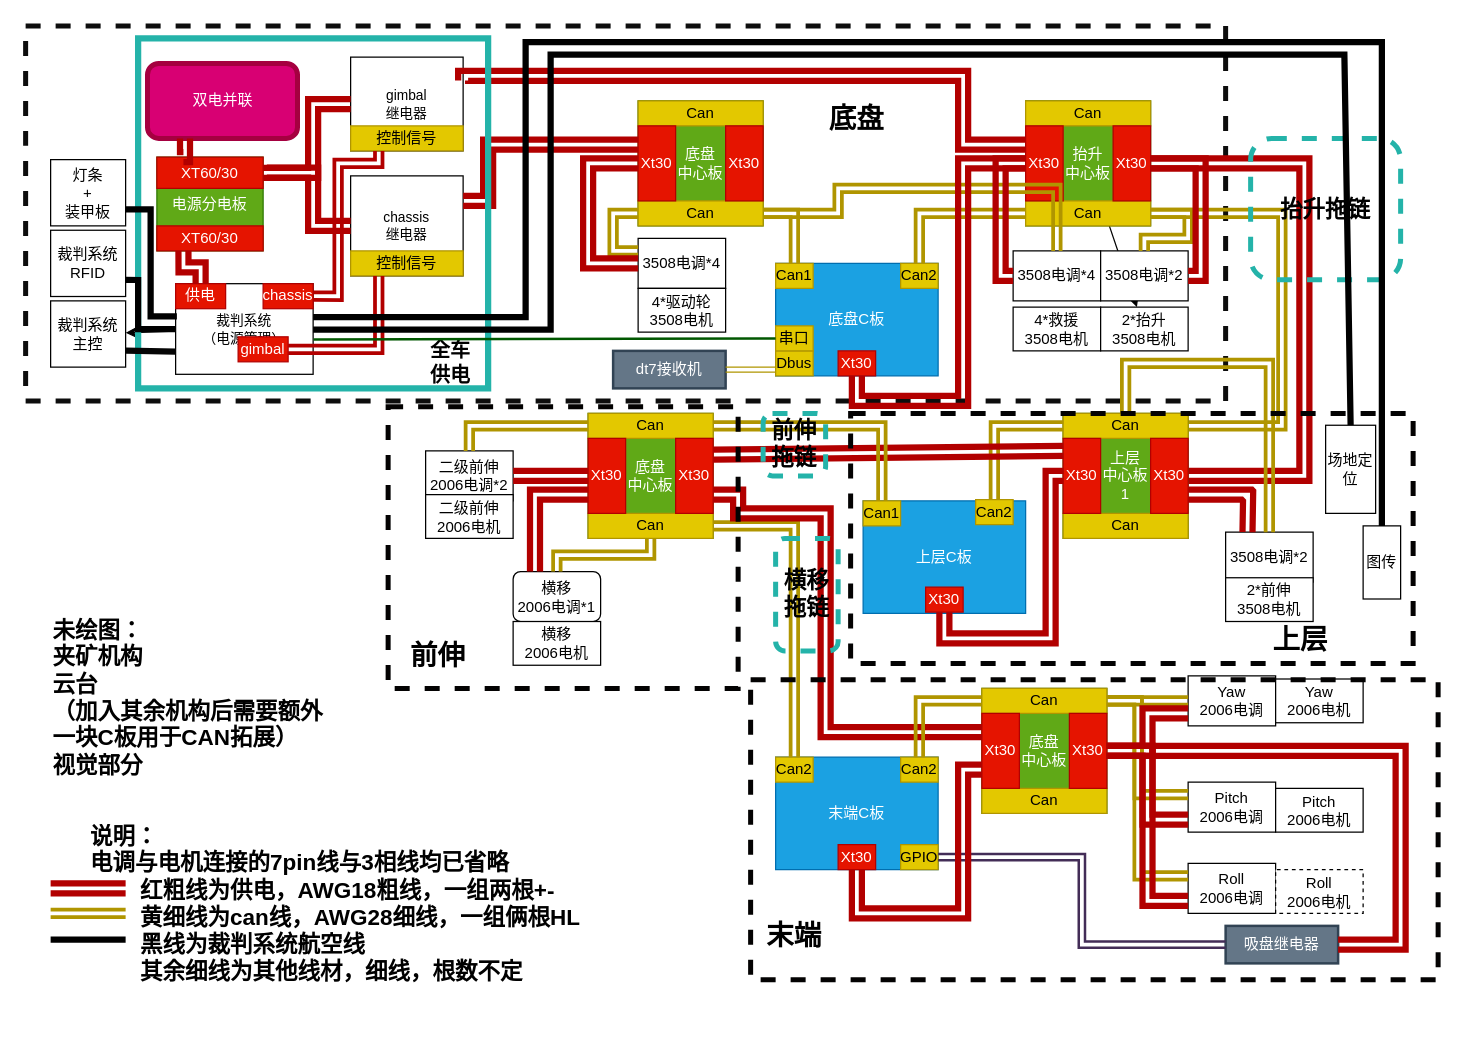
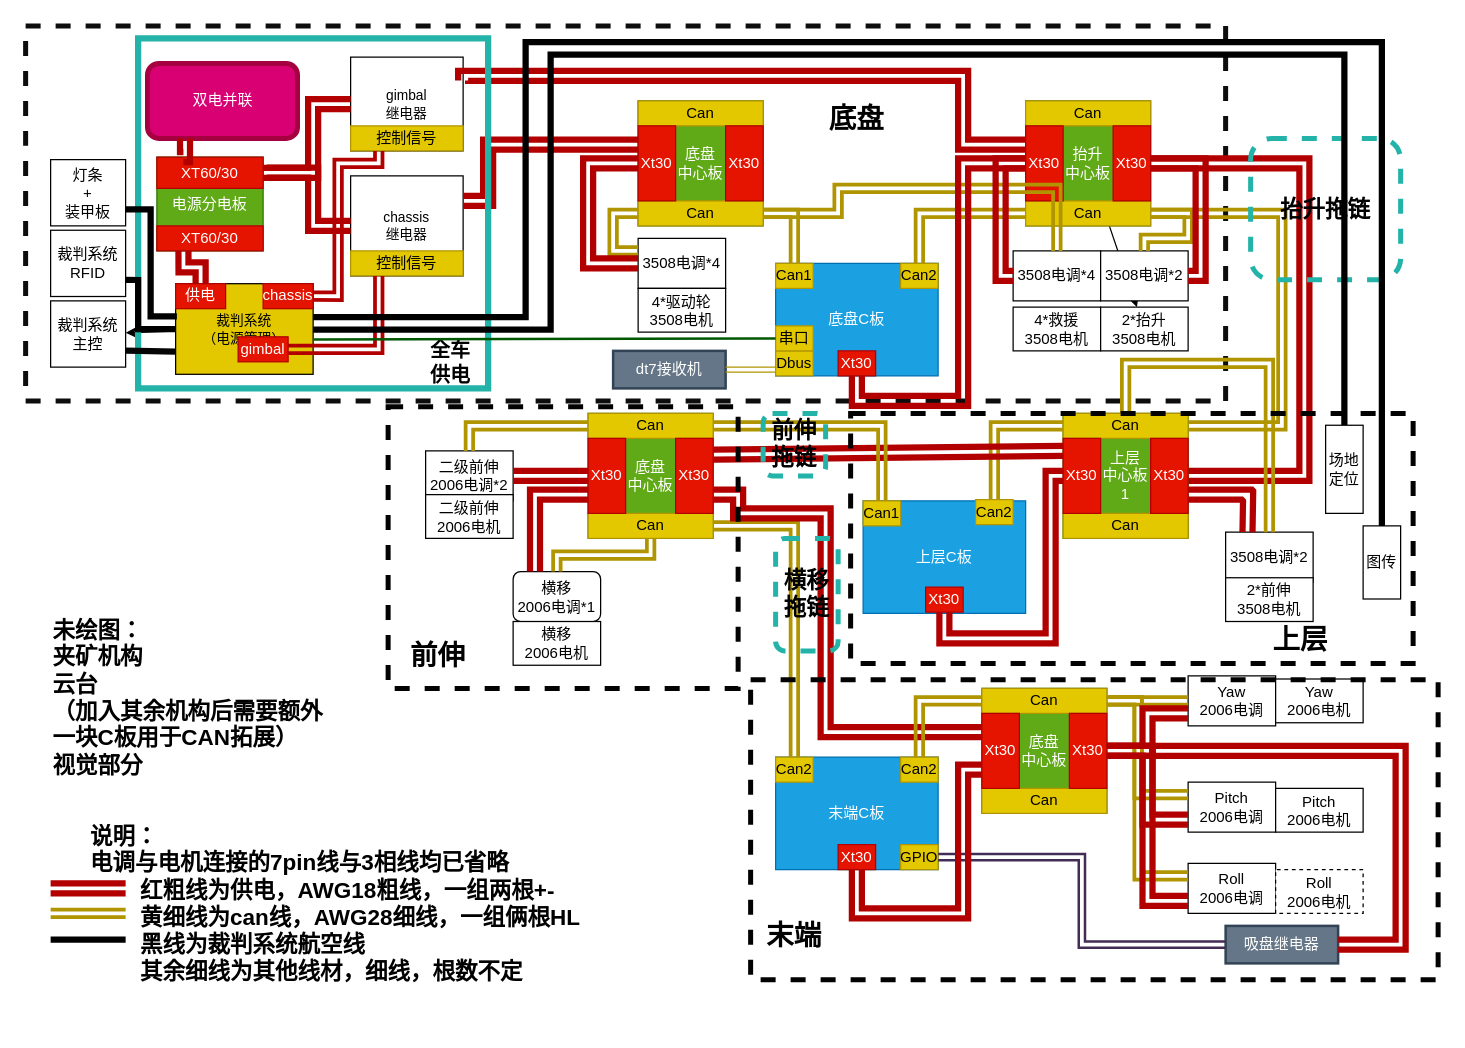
(244, 329) -> (244, 329)
(1351, 469) -> (1344, 469)
